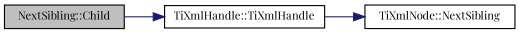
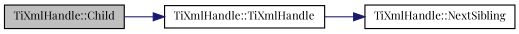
(64, 17) -> (64, 17)
(440, 17) -> (440, 17)
